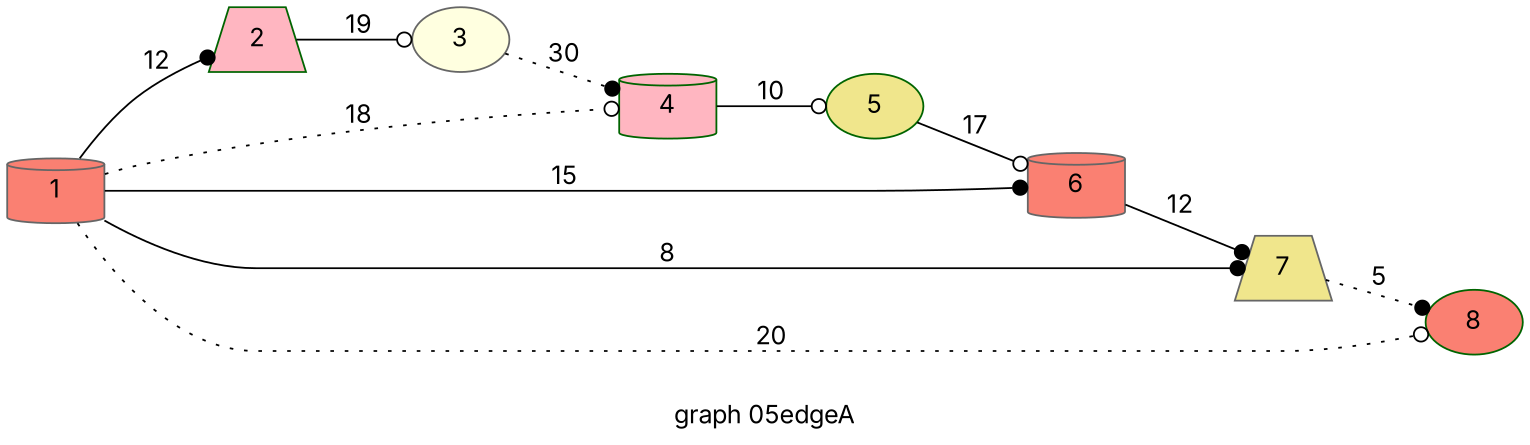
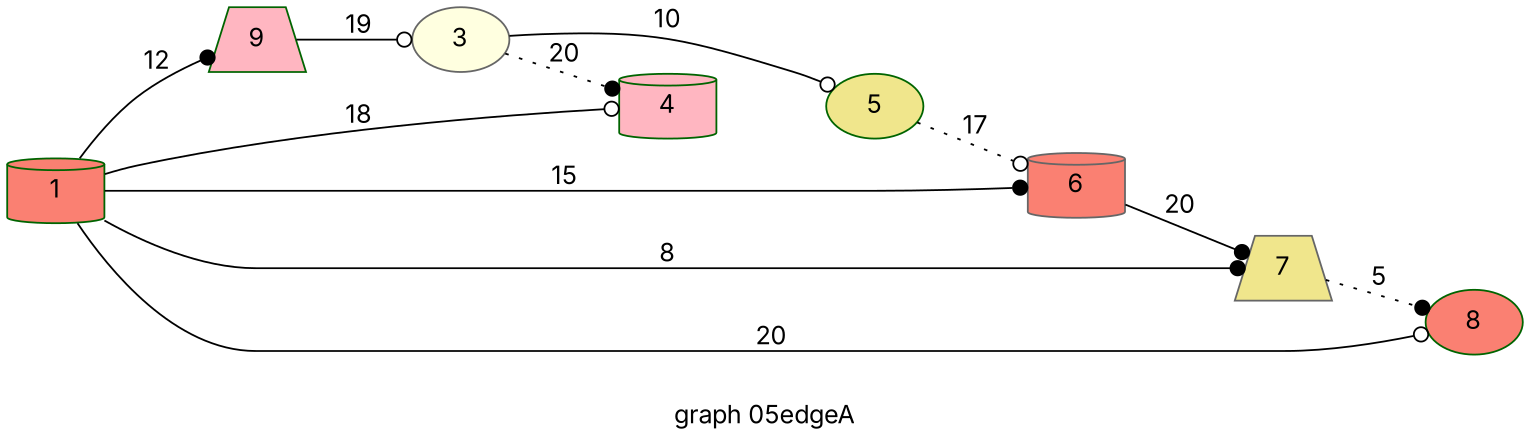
(257, 40) -> (257, 40)
(564, 55) -> (564, 55)
(764, 106) -> (668, 39)
(353, 131) -> (353, 131)
(965, 142) -> (965, 142)
(56, 191) -> (56, 191)
(1180, 206) -> (1180, 206)
(721, 351) -> (721, 351)
